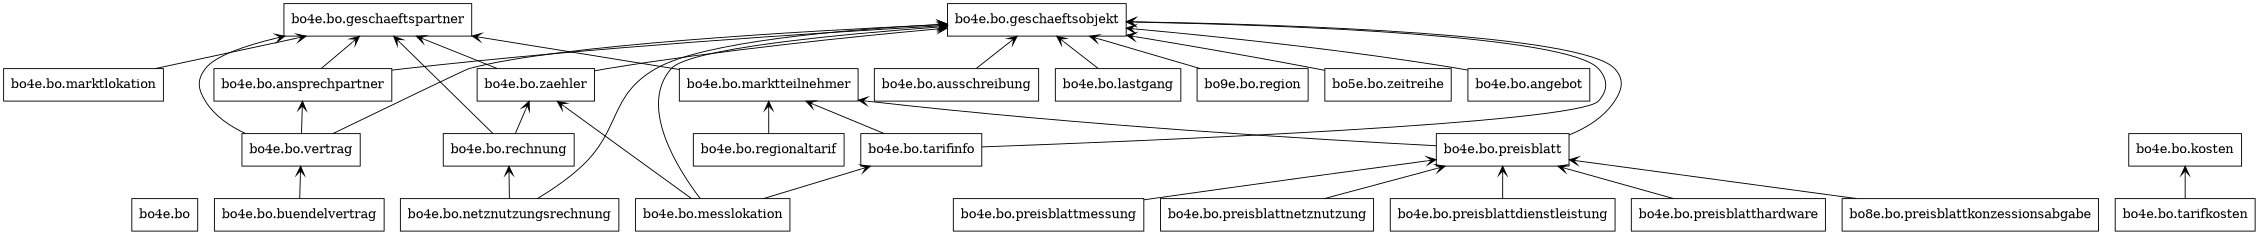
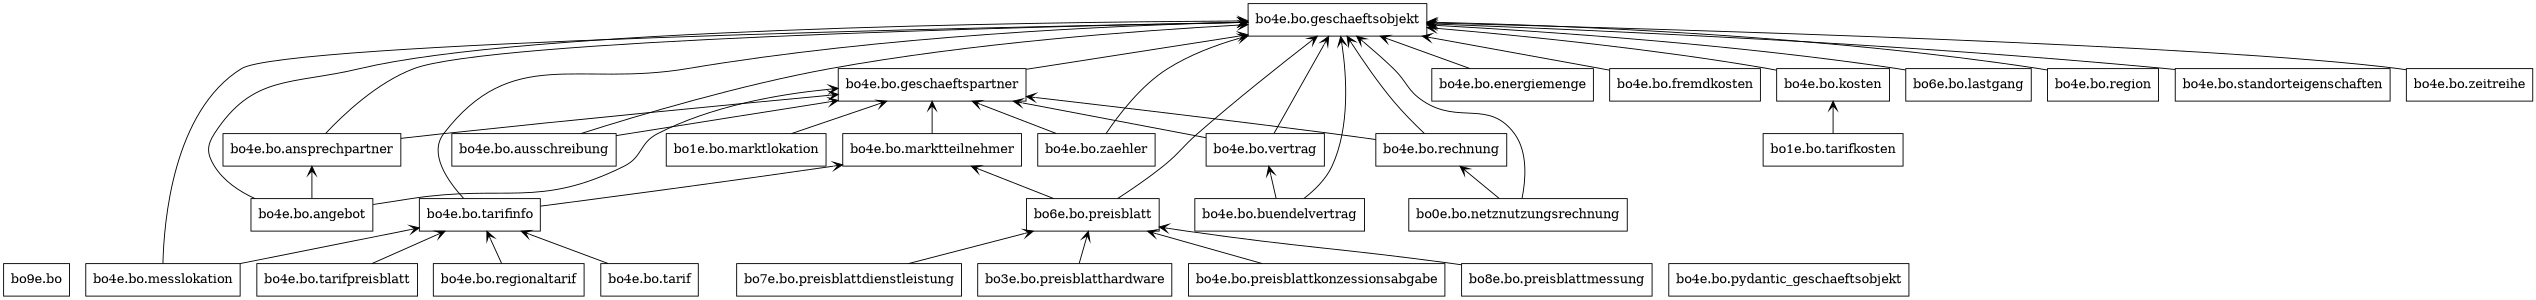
none -> (1607, 46)
none -> (1132, 53)
(84, 85) -> (746, 150)
(1118, 85) -> (1969, 85)
(1253, 85) -> (2103, 85)
(1388, 85) -> (2470, 85)
none -> (1513, 85)
none -> (1685, 85)
none -> (2283, 85)
none -> (723, 119)
(302, 122) -> (312, 187)
(520, 122) -> (1385, 91)
(769, 122) -> (496, 251)
none -> (1343, 128)
(1503, 150) -> (1093, 215)
(628, 153) -> none
none -> (610, 172)
(165, 215) -> (37, 280)
(510, 215) -> (1518, 215)
(1049, 215) -> (1557, 280)
(1267, 215) -> none
(1503, 215) -> (849, 280)
(1728, 215) -> (1075, 280)
(1970, 215) -> (1317, 280)
(2185, 215) -> (1833, 150)
none -> (337, 280)
none -> (650, 280)
none -> (1789, 280)
